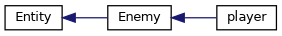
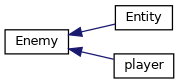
(92, 18) -> (98, 28)
